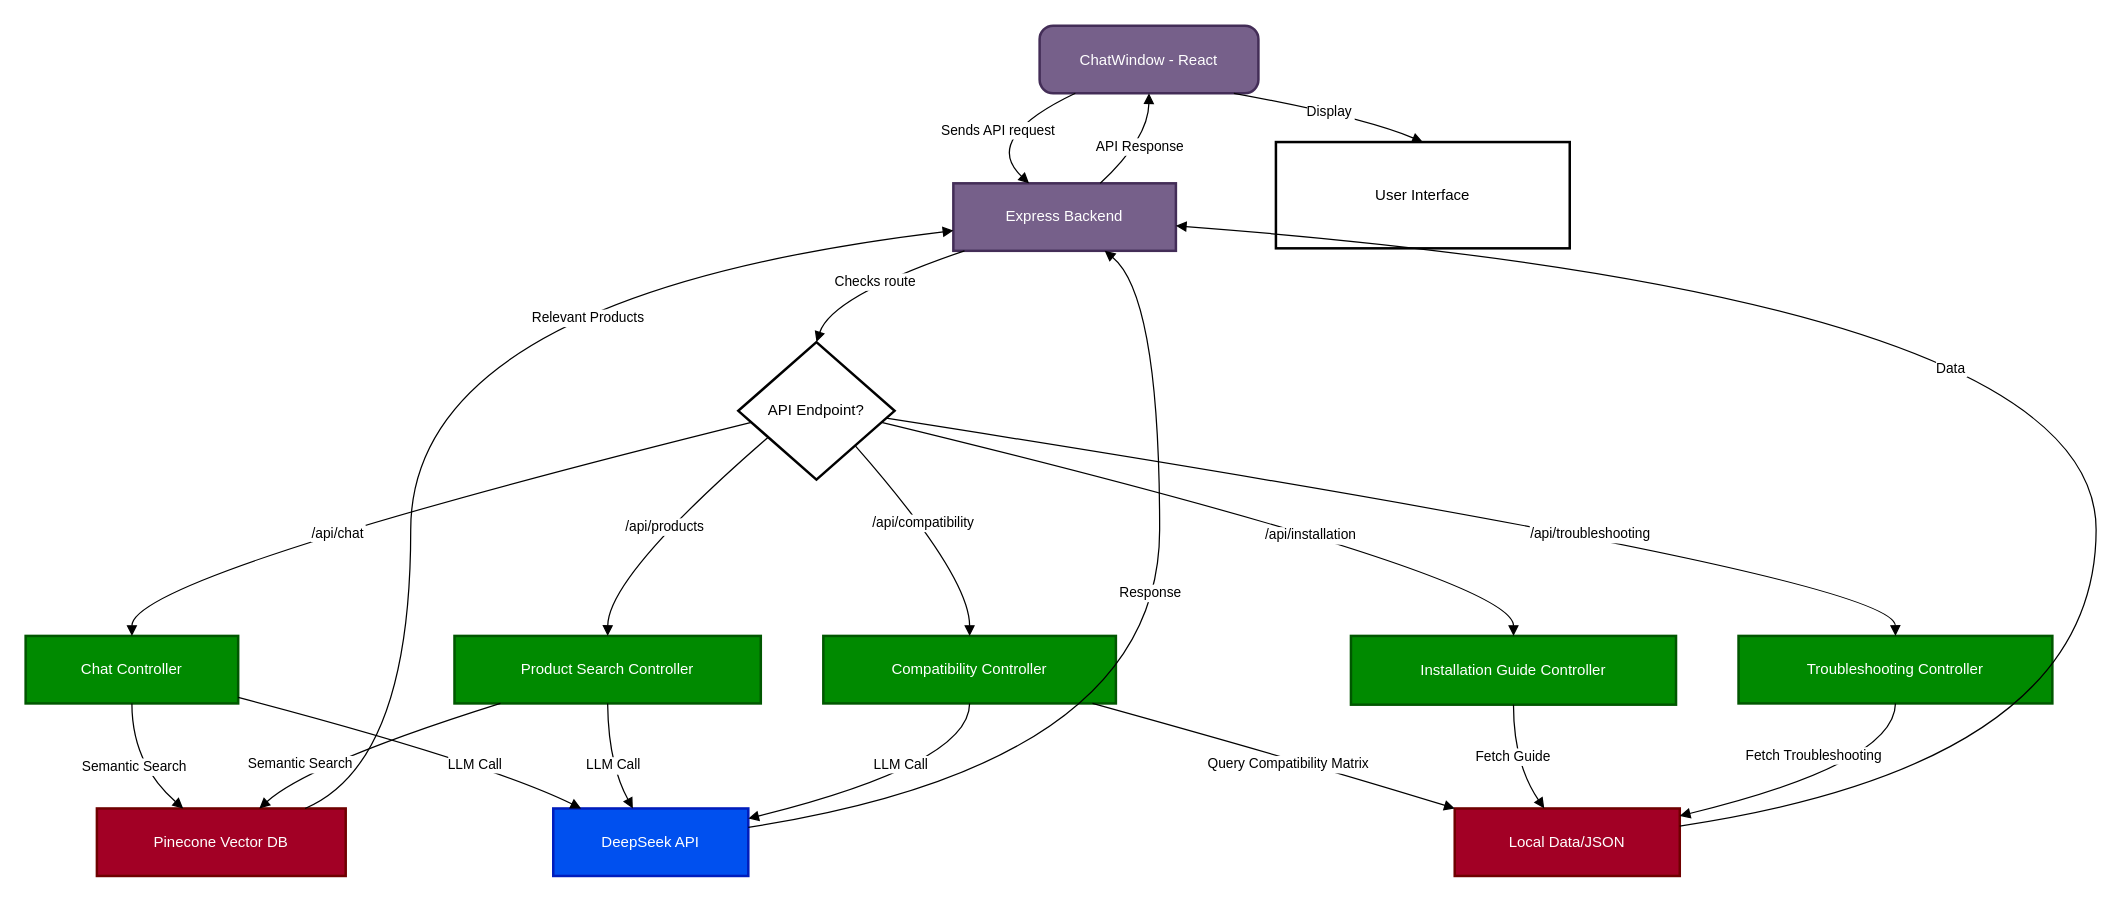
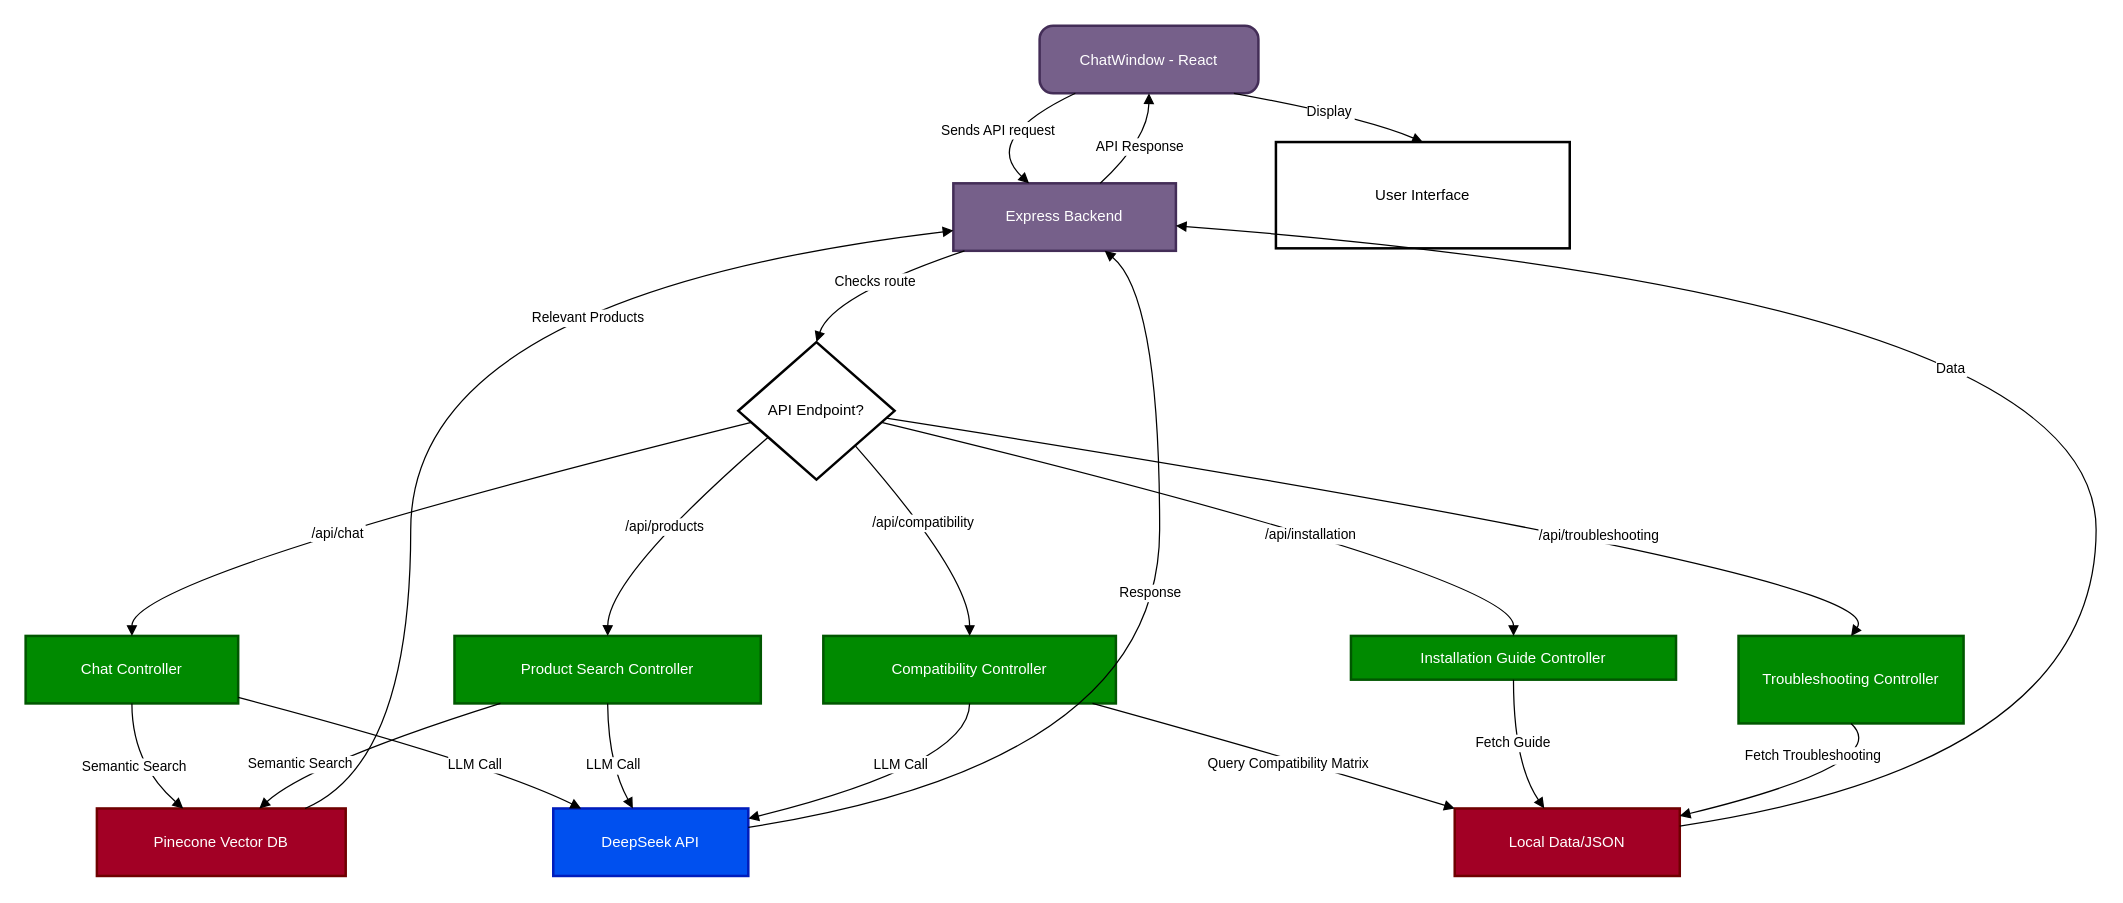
(1895, 669) -> (1851, 679)
(1513, 670) -> (1513, 658)
